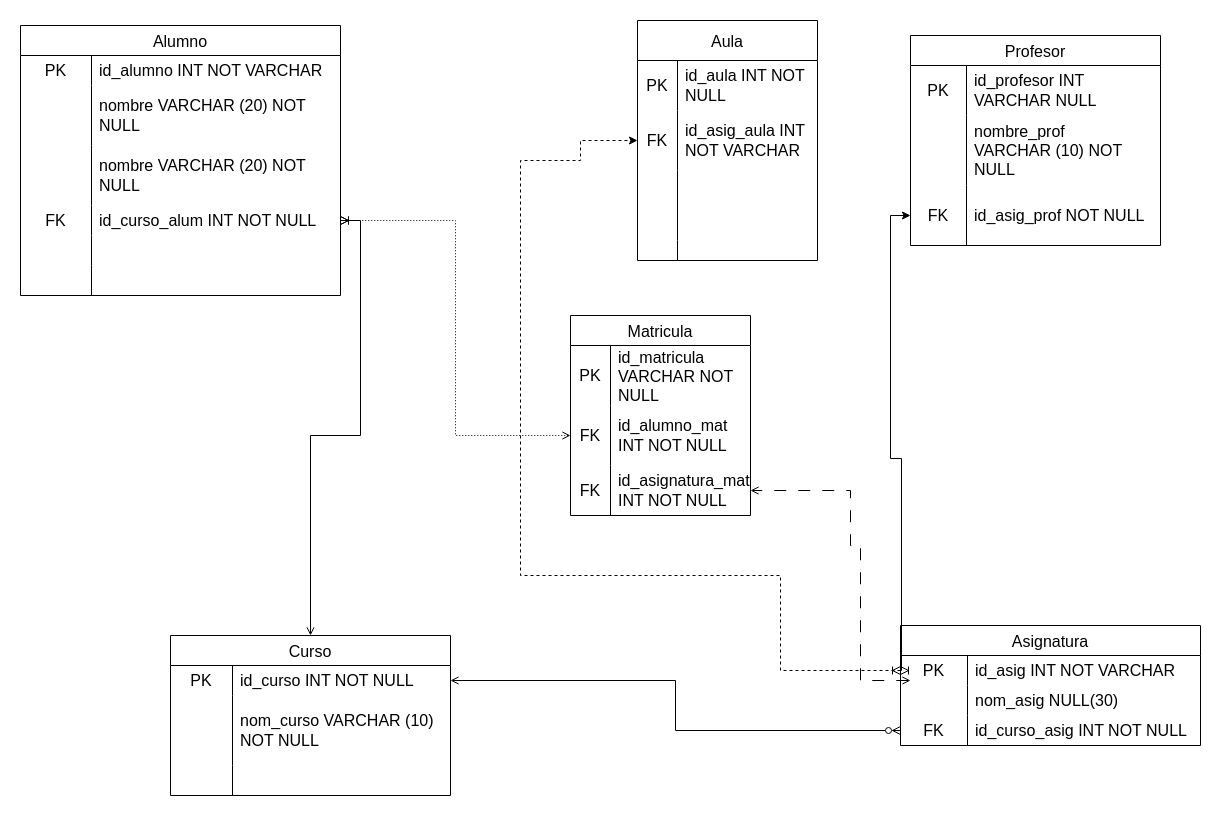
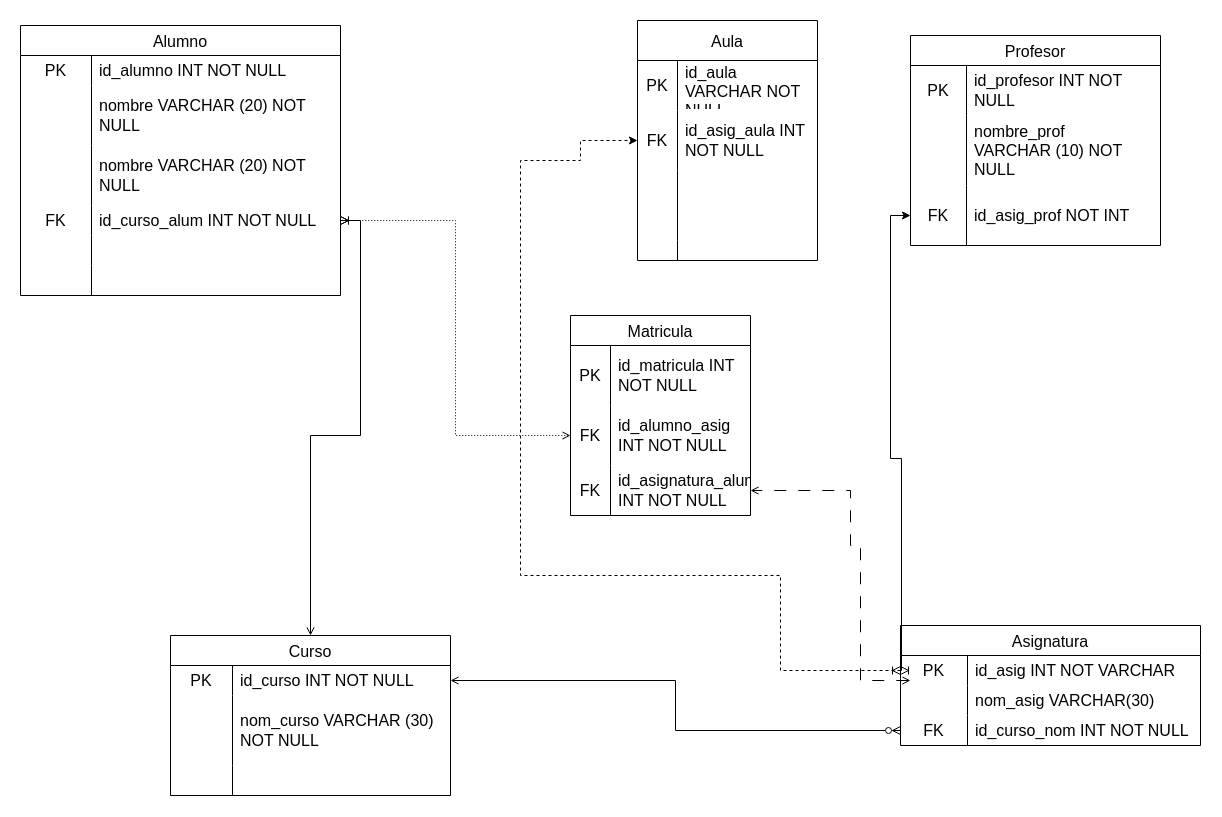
(201, 71) -> (188, 71)
(752, 86) -> (752, 86)
(1068, 91) -> (1068, 91)
(752, 141) -> (752, 141)
(1060, 216) -> (1056, 216)
(685, 376) -> (685, 376)
(685, 436) -> (685, 436)
(685, 491) -> (685, 491)
(1048, 701) -> (1061, 701)
(346, 731) -> (346, 731)
(1082, 731) -> (1079, 731)
